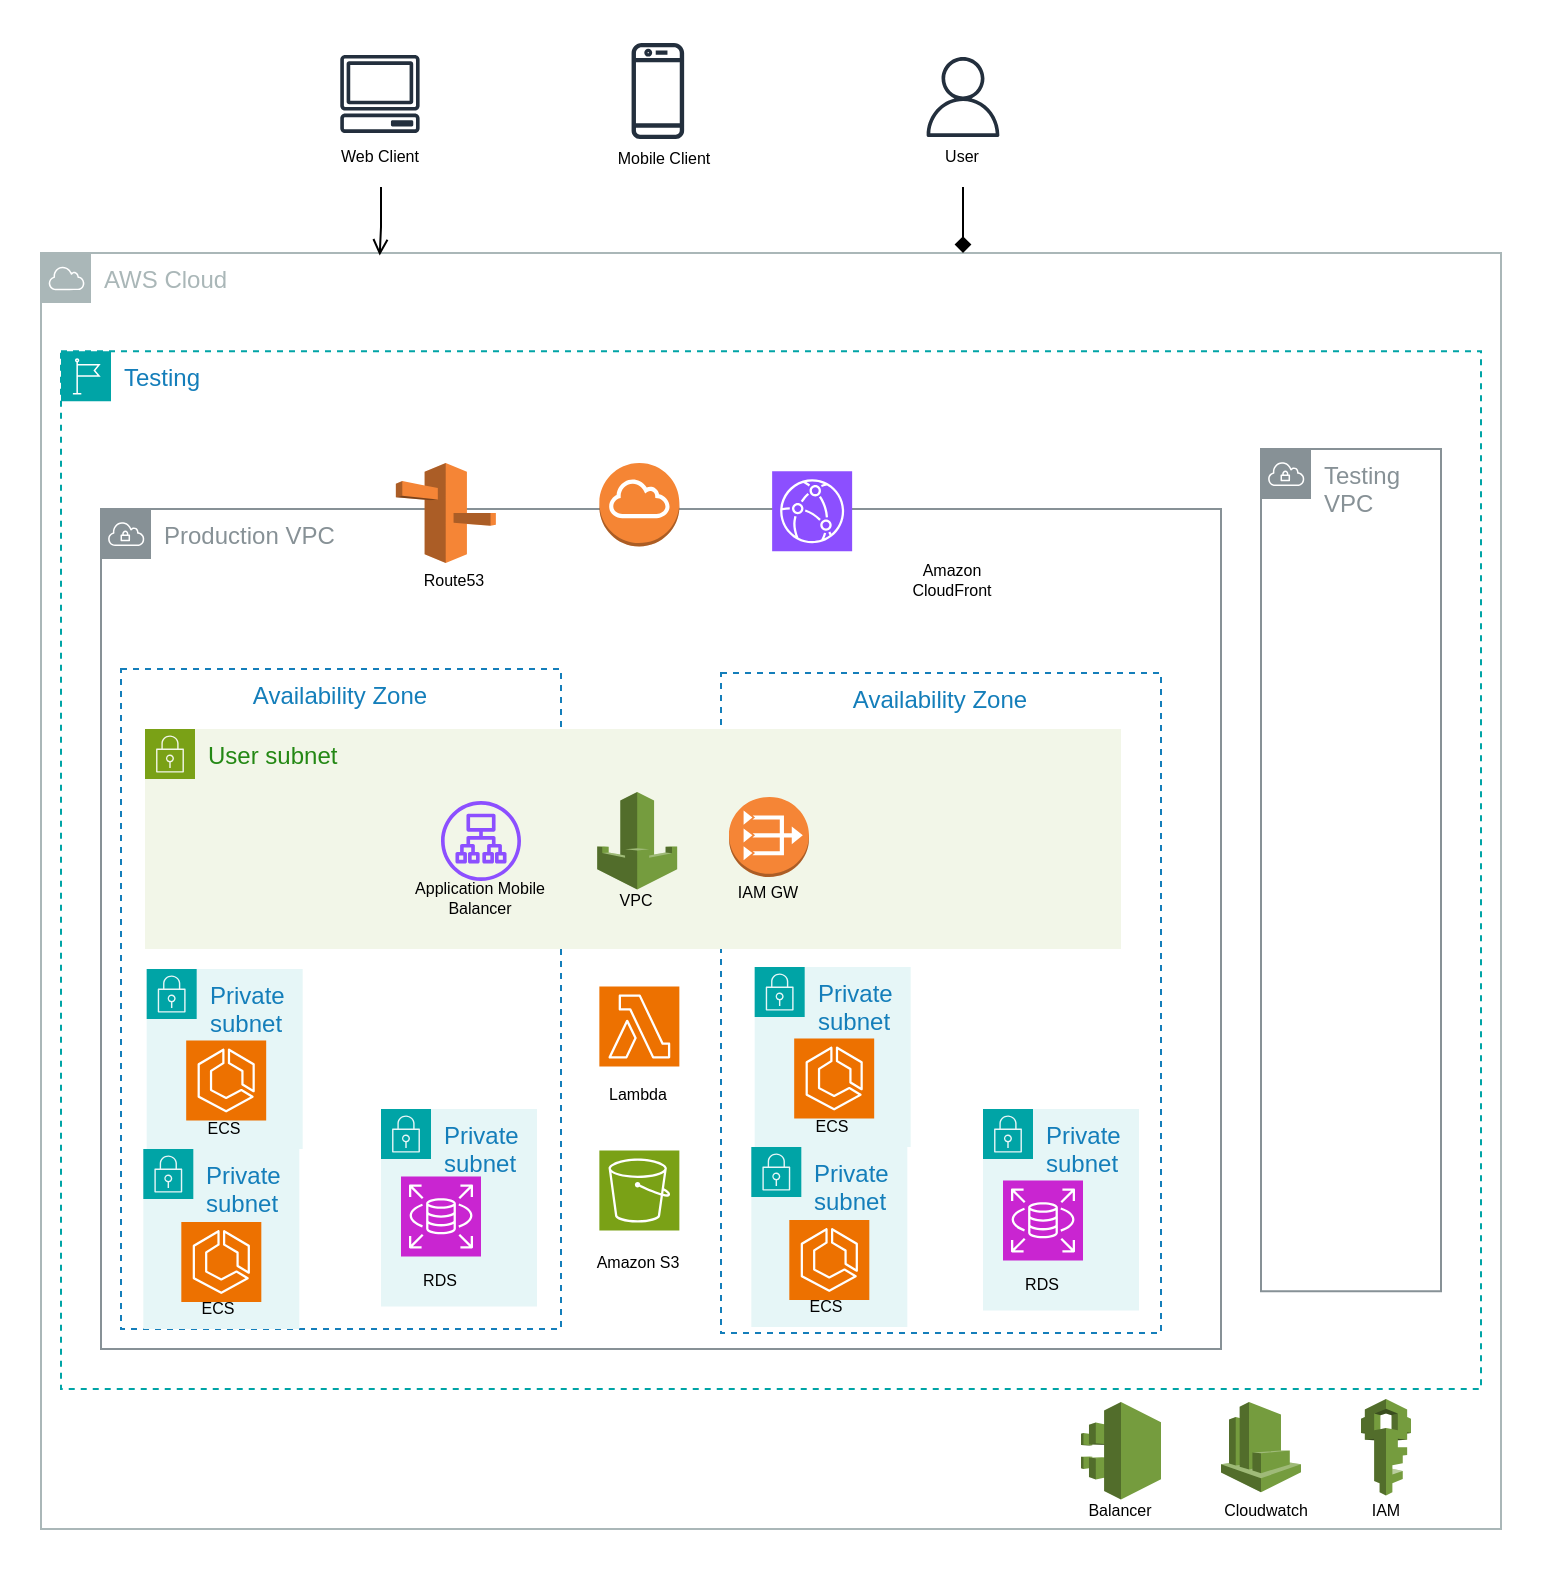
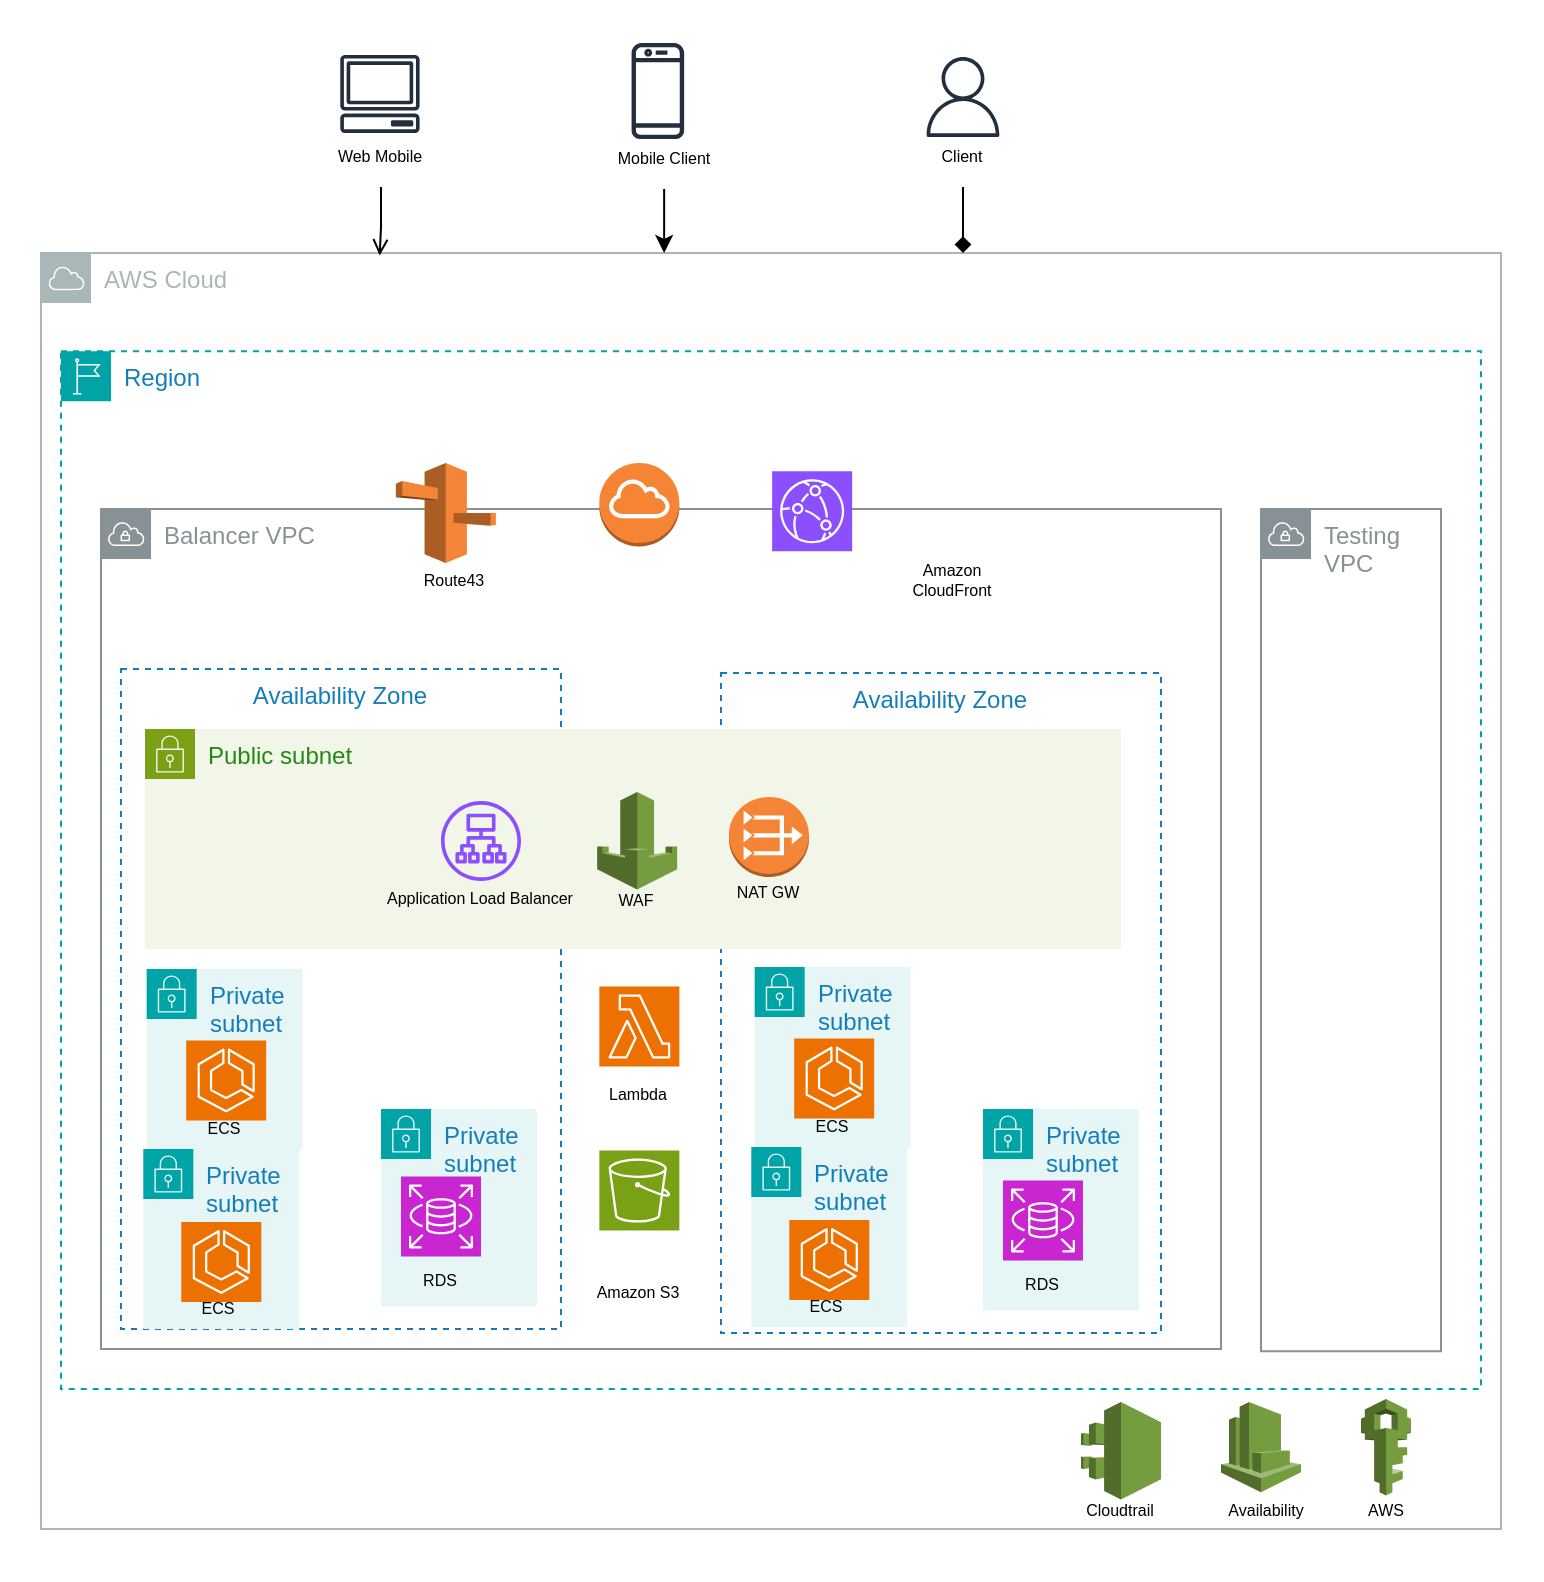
(381, 157) -> (381, 157)
(963, 157) -> (963, 157)
none -> (664, 214)
(169, 379) -> (162, 379)
(253, 537) -> (239, 537)
(455, 581) -> (455, 581)
(280, 757) -> (287, 757)
(1351, 870) -> (1351, 930)
(769, 893) -> (769, 893)
(481, 899) -> (481, 899)
(637, 899) -> (637, 899)
(639, 1261) -> (639, 1291)
(1121, 1509) -> (1121, 1509)
(1267, 1509) -> (1267, 1509)
(1387, 1509) -> (1387, 1509)
